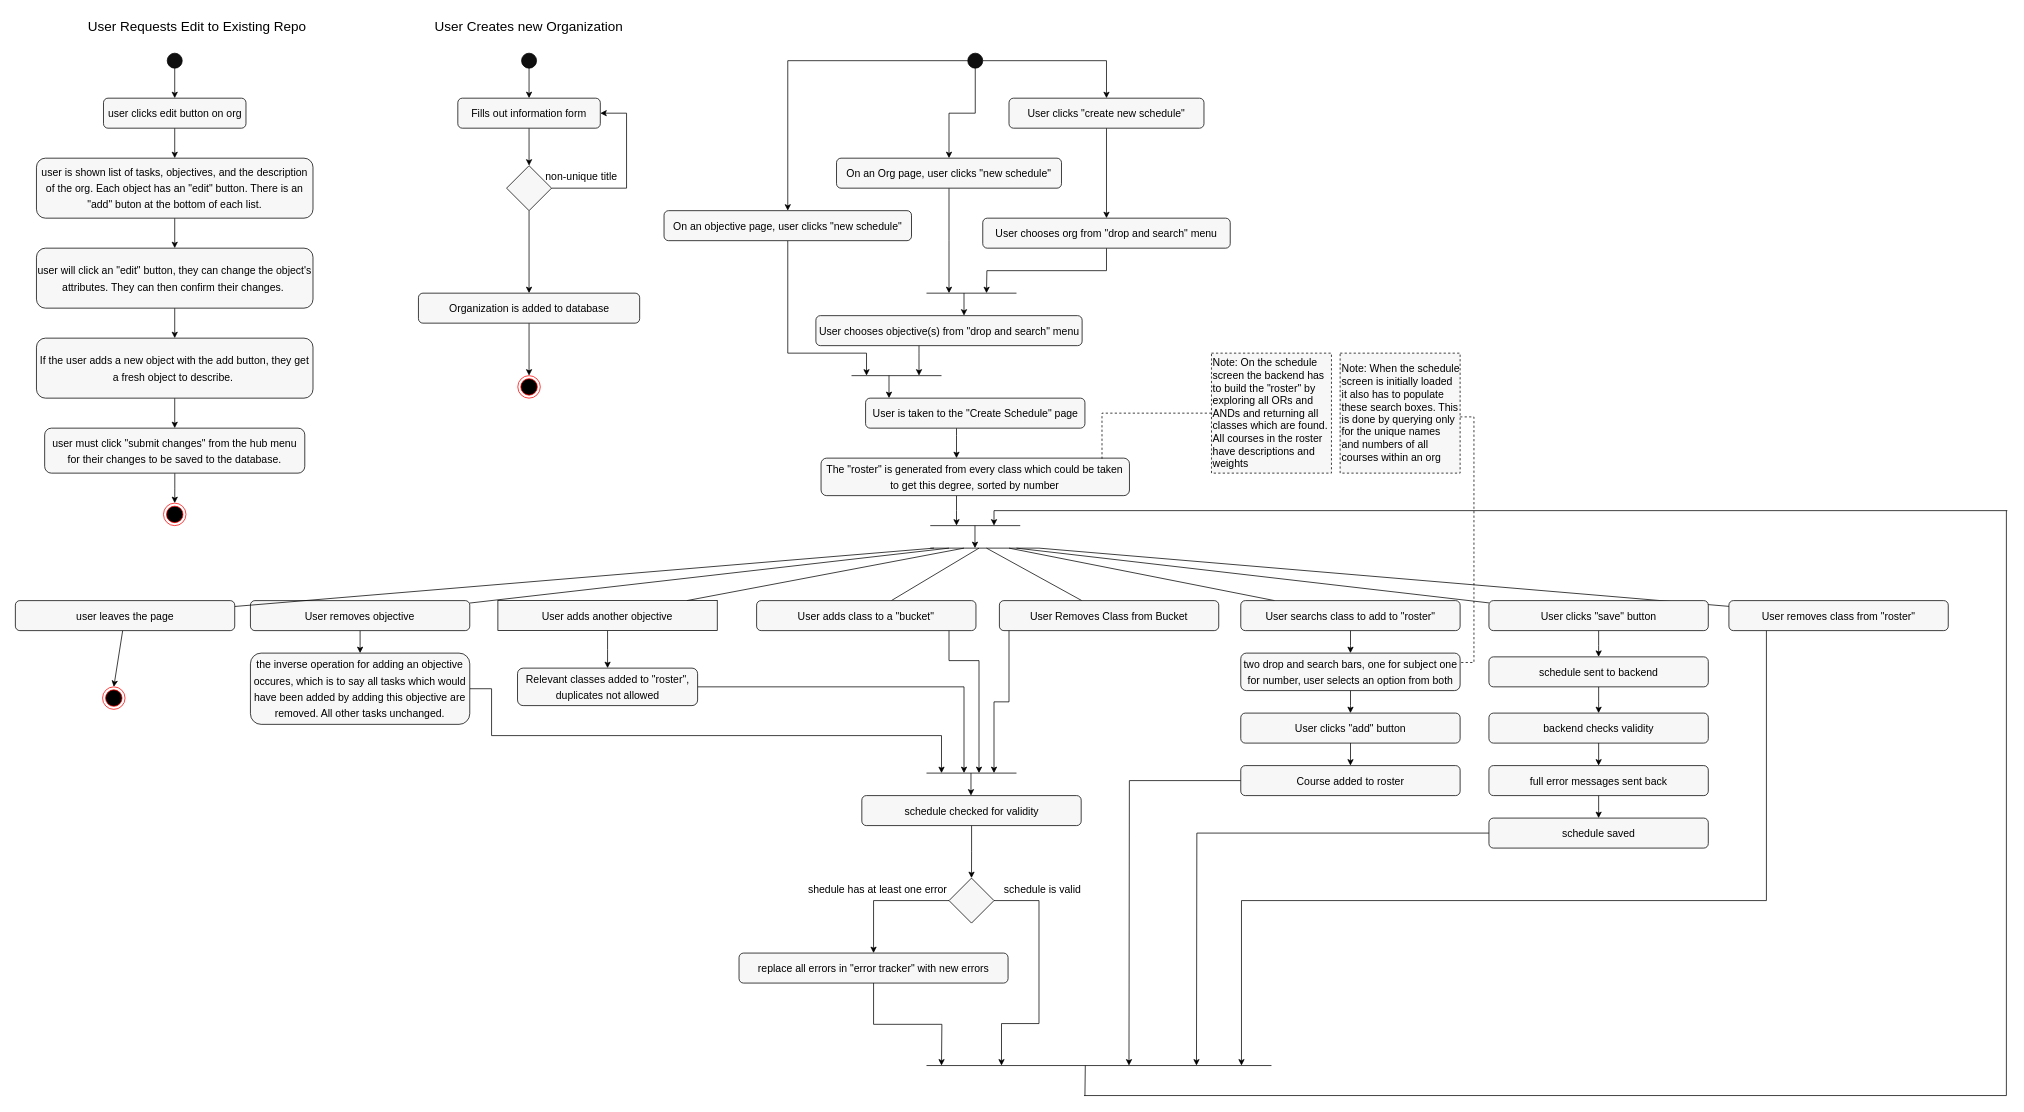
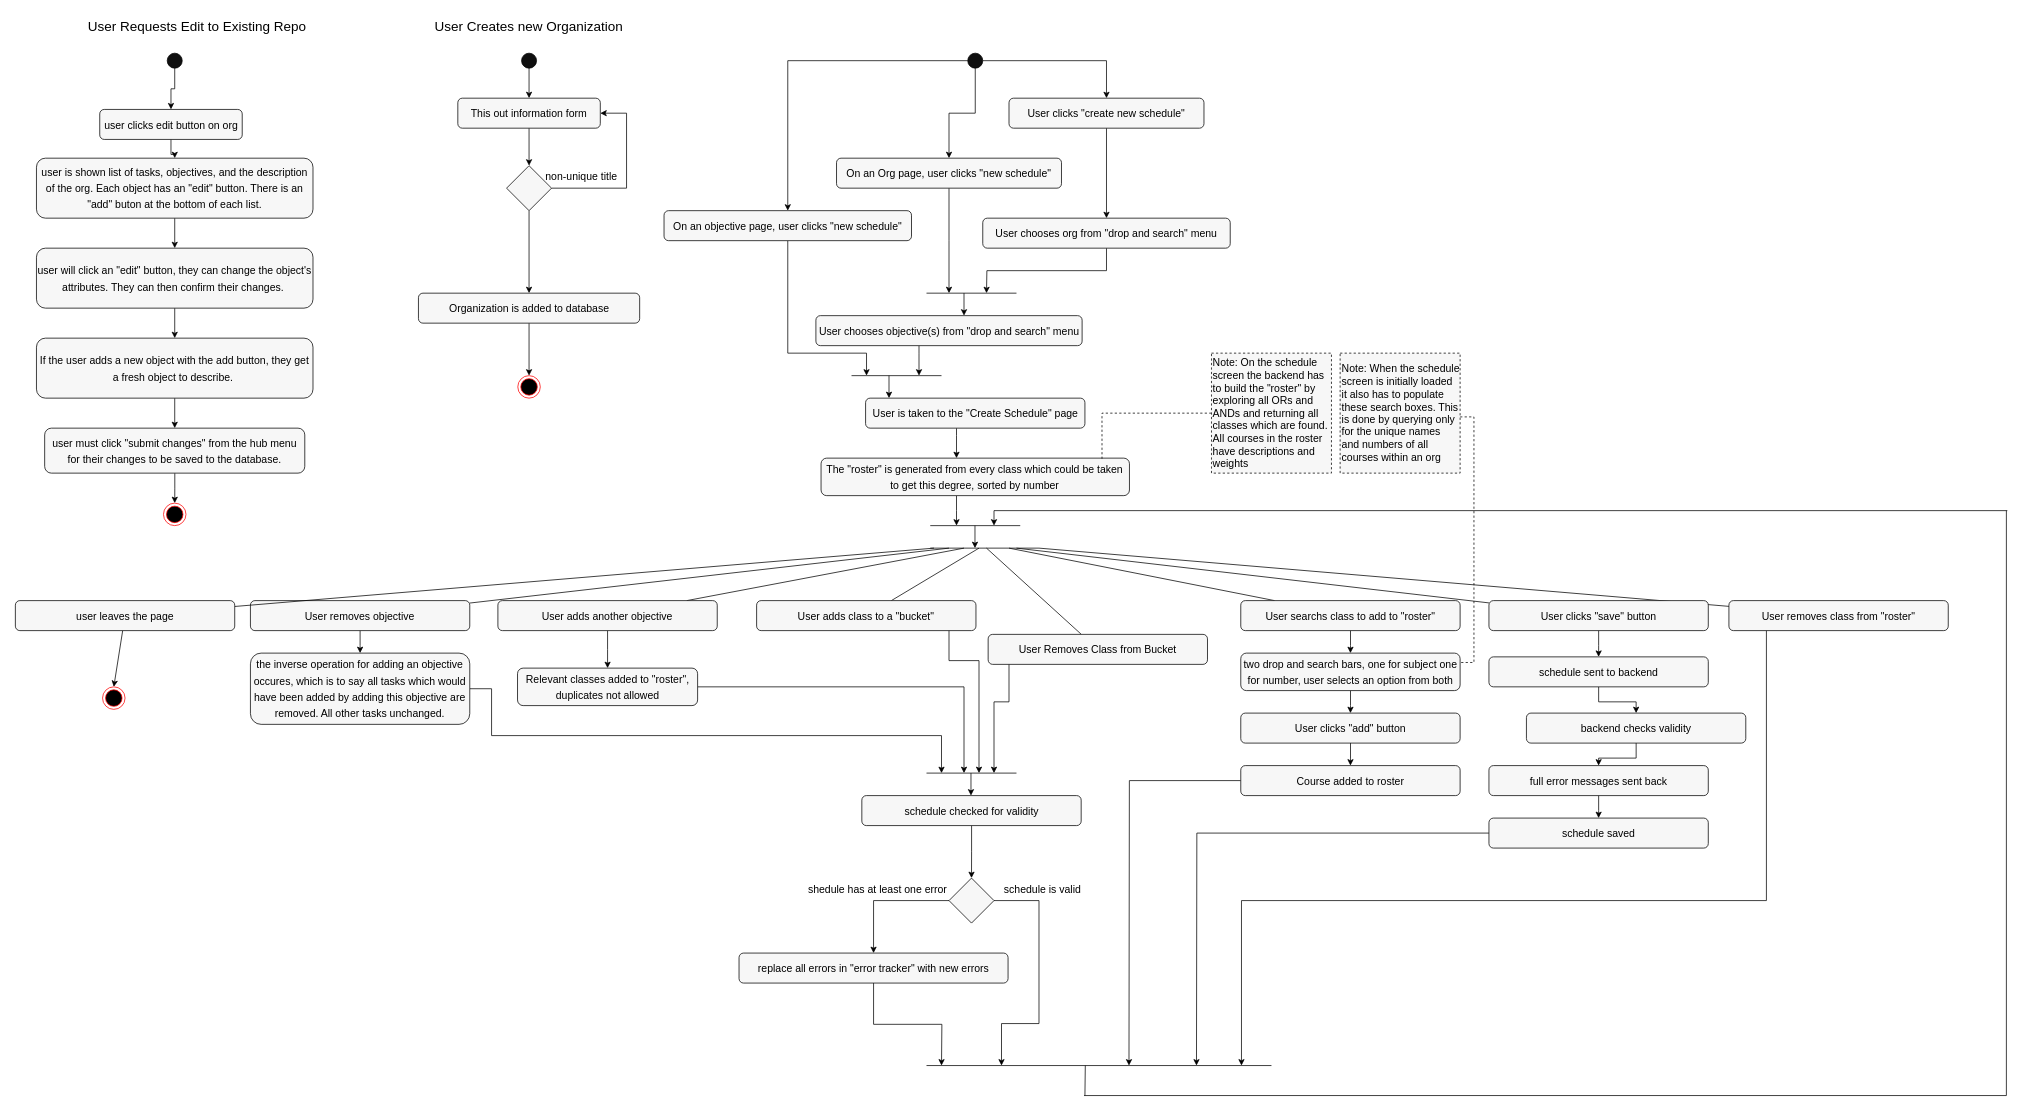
(175, 113) -> (171, 124)
(529, 113) -> (529, 113)
(608, 615) -> (608, 615)
(1109, 615) -> (1098, 649)
(1599, 728) -> (1636, 728)
